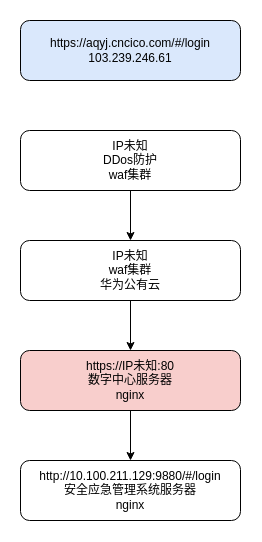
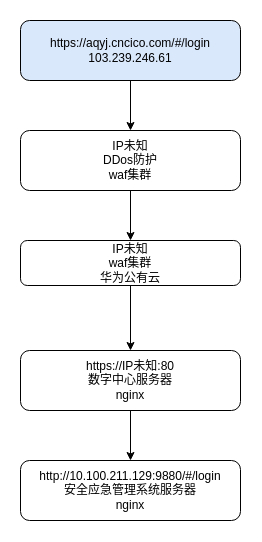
none -> (131, 102)
(131, 271) -> (131, 263)
(131, 381) -> (131, 381)
